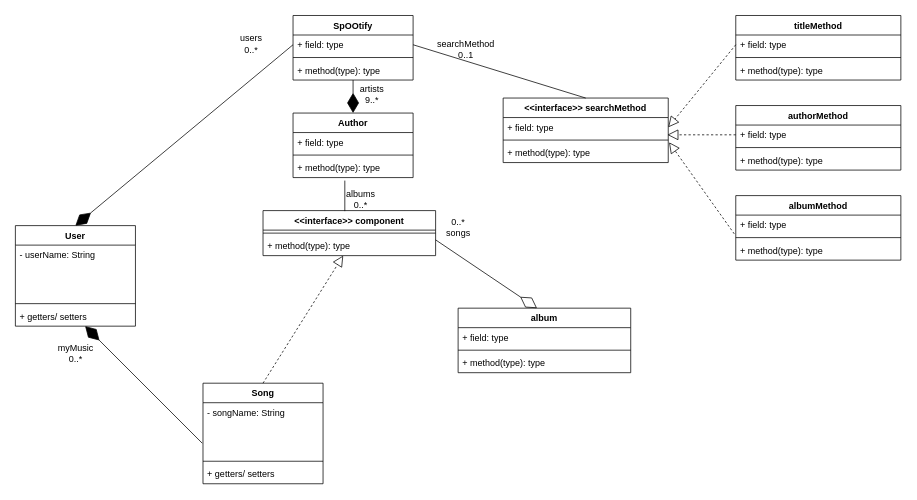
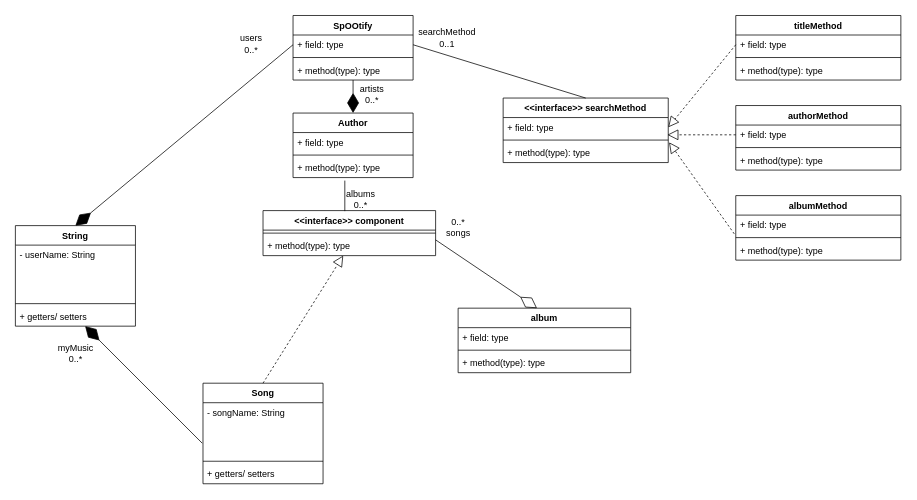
(465, 49) -> (447, 38)
(372, 94) -> (372, 94)
(75, 236) -> (75, 236)
